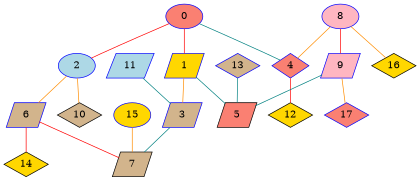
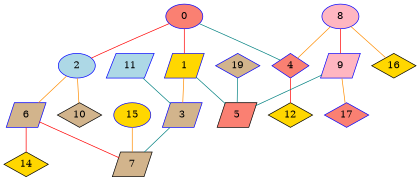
(238, 66) -> (238, 66)
